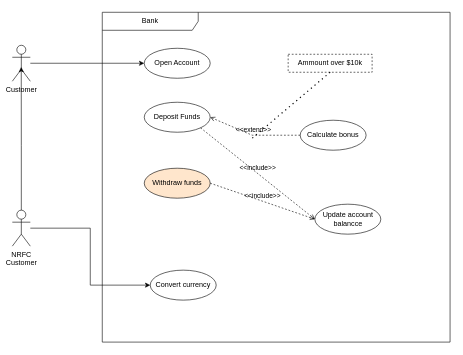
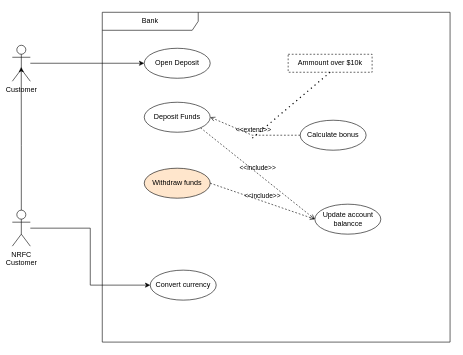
(177, 63) -> (177, 63)
